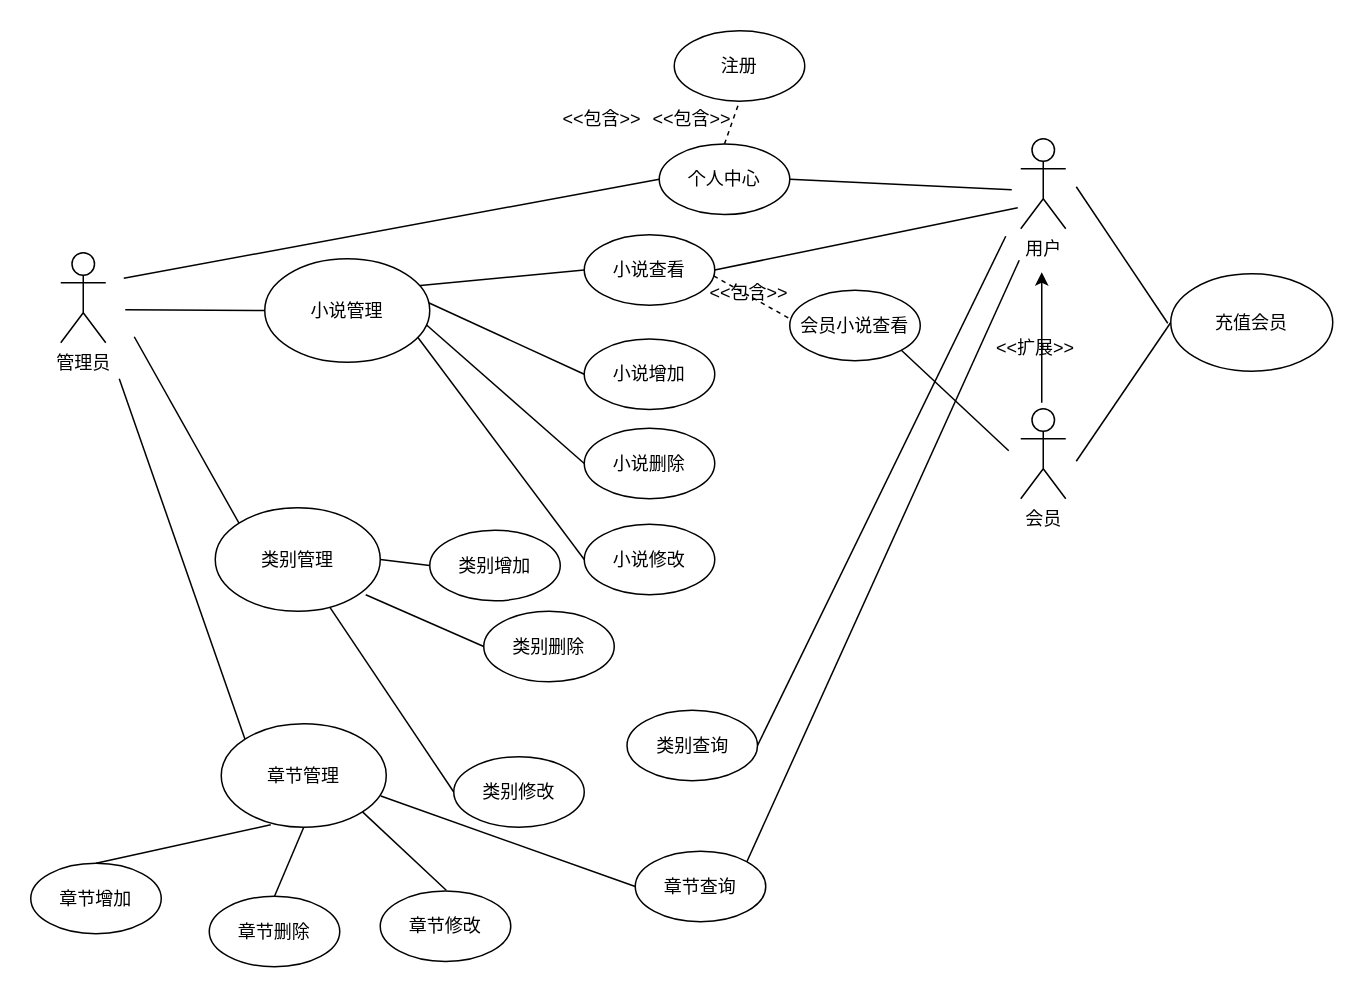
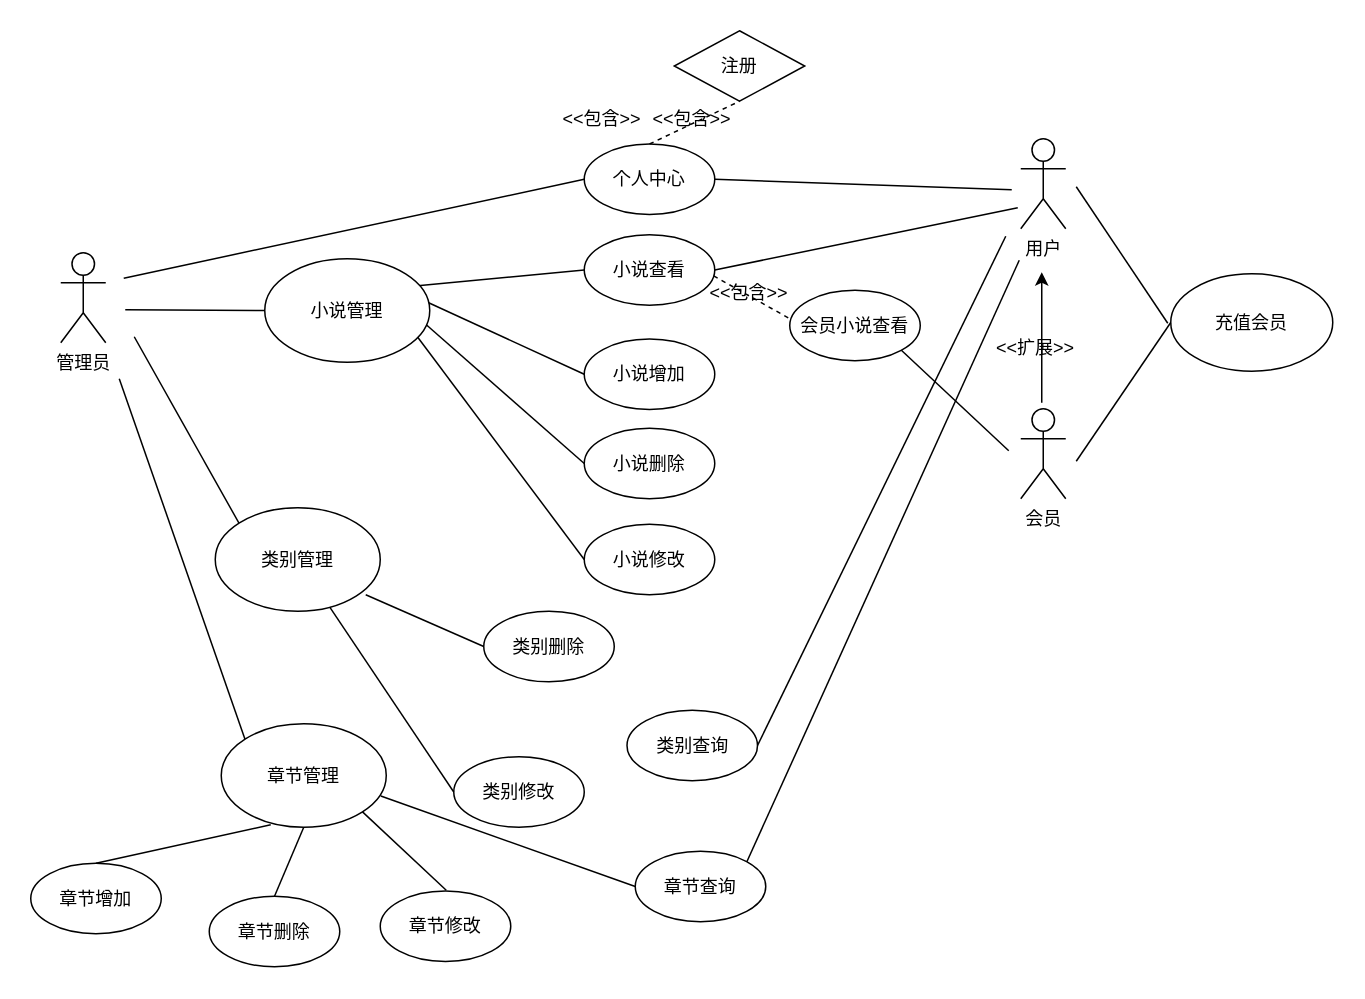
(740, 66) -> (740, 66)
(725, 179) -> (650, 179)
(404, 562) -> none
(495, 566) -> none
